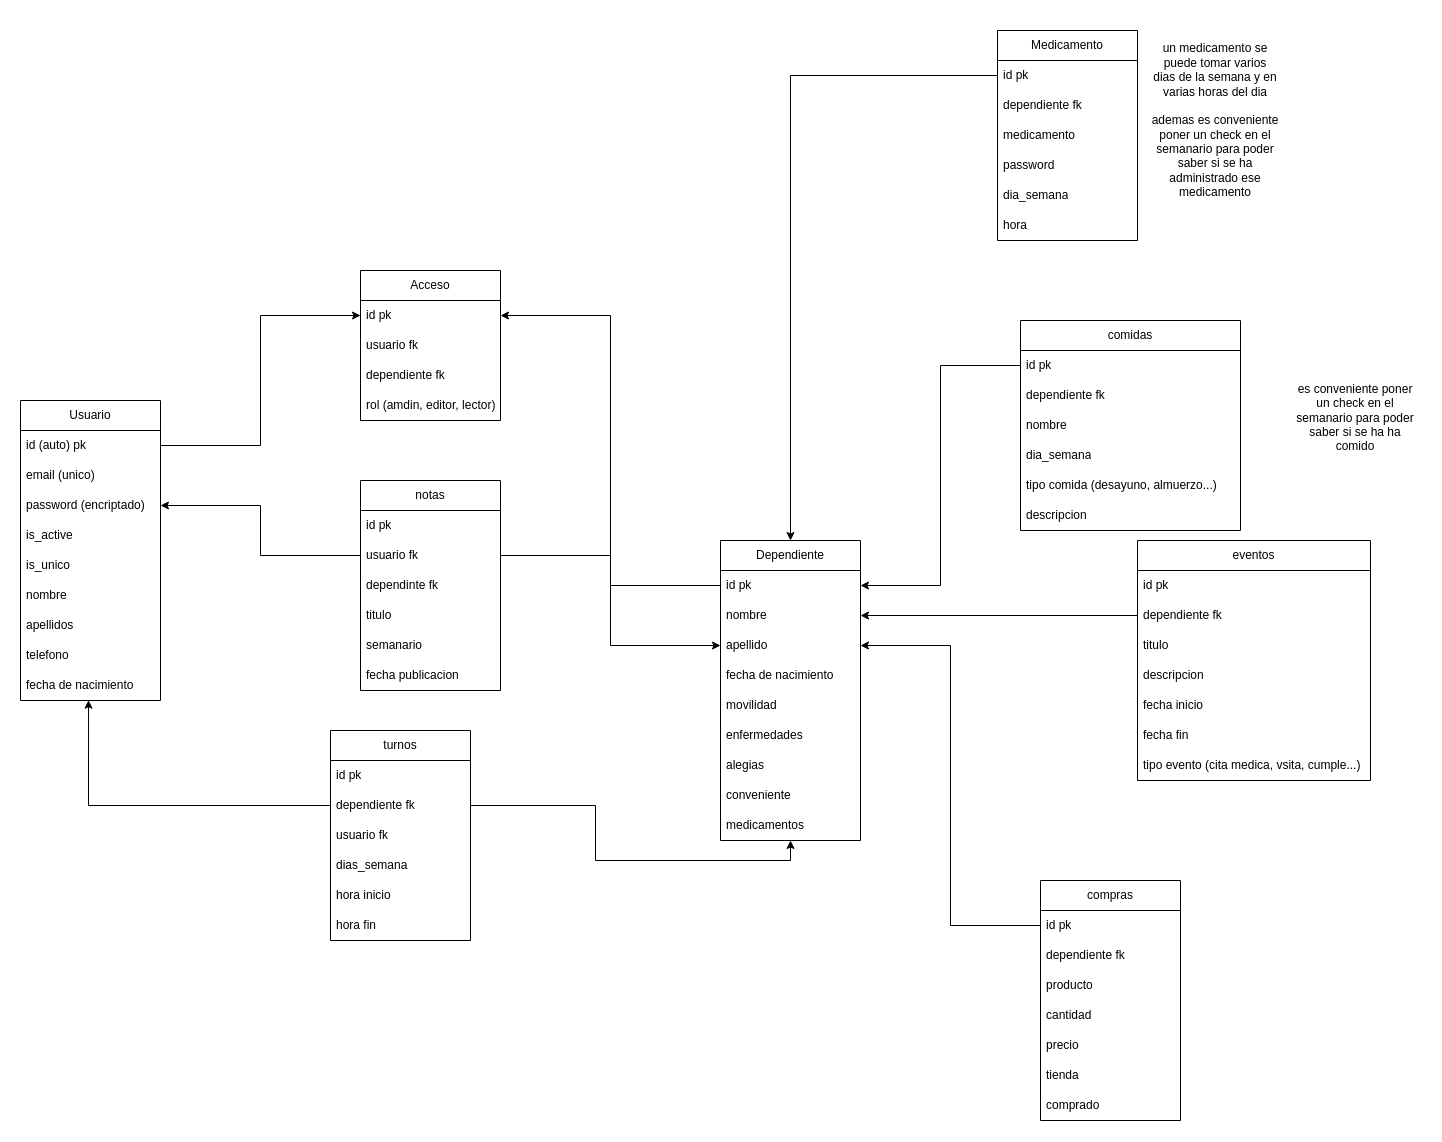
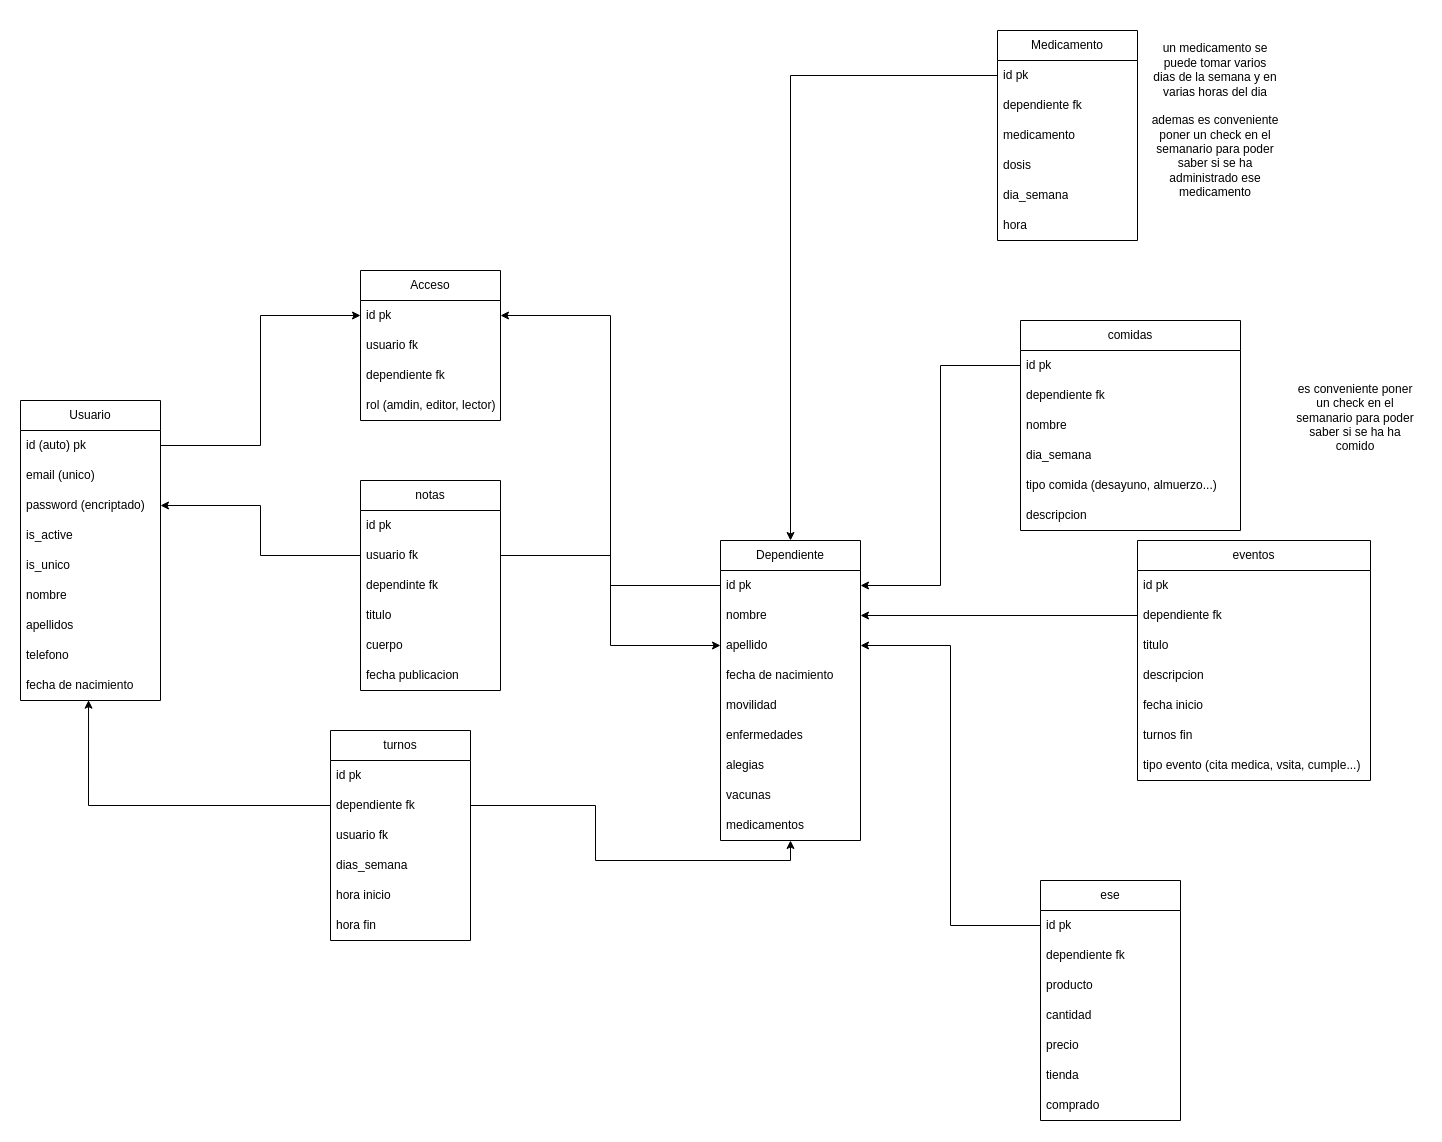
(1030, 166) -> (1019, 166)
(395, 646) -> (387, 646)
(1171, 736) -> (1174, 736)
(762, 796) -> (750, 796)
(1111, 896) -> (1111, 896)
